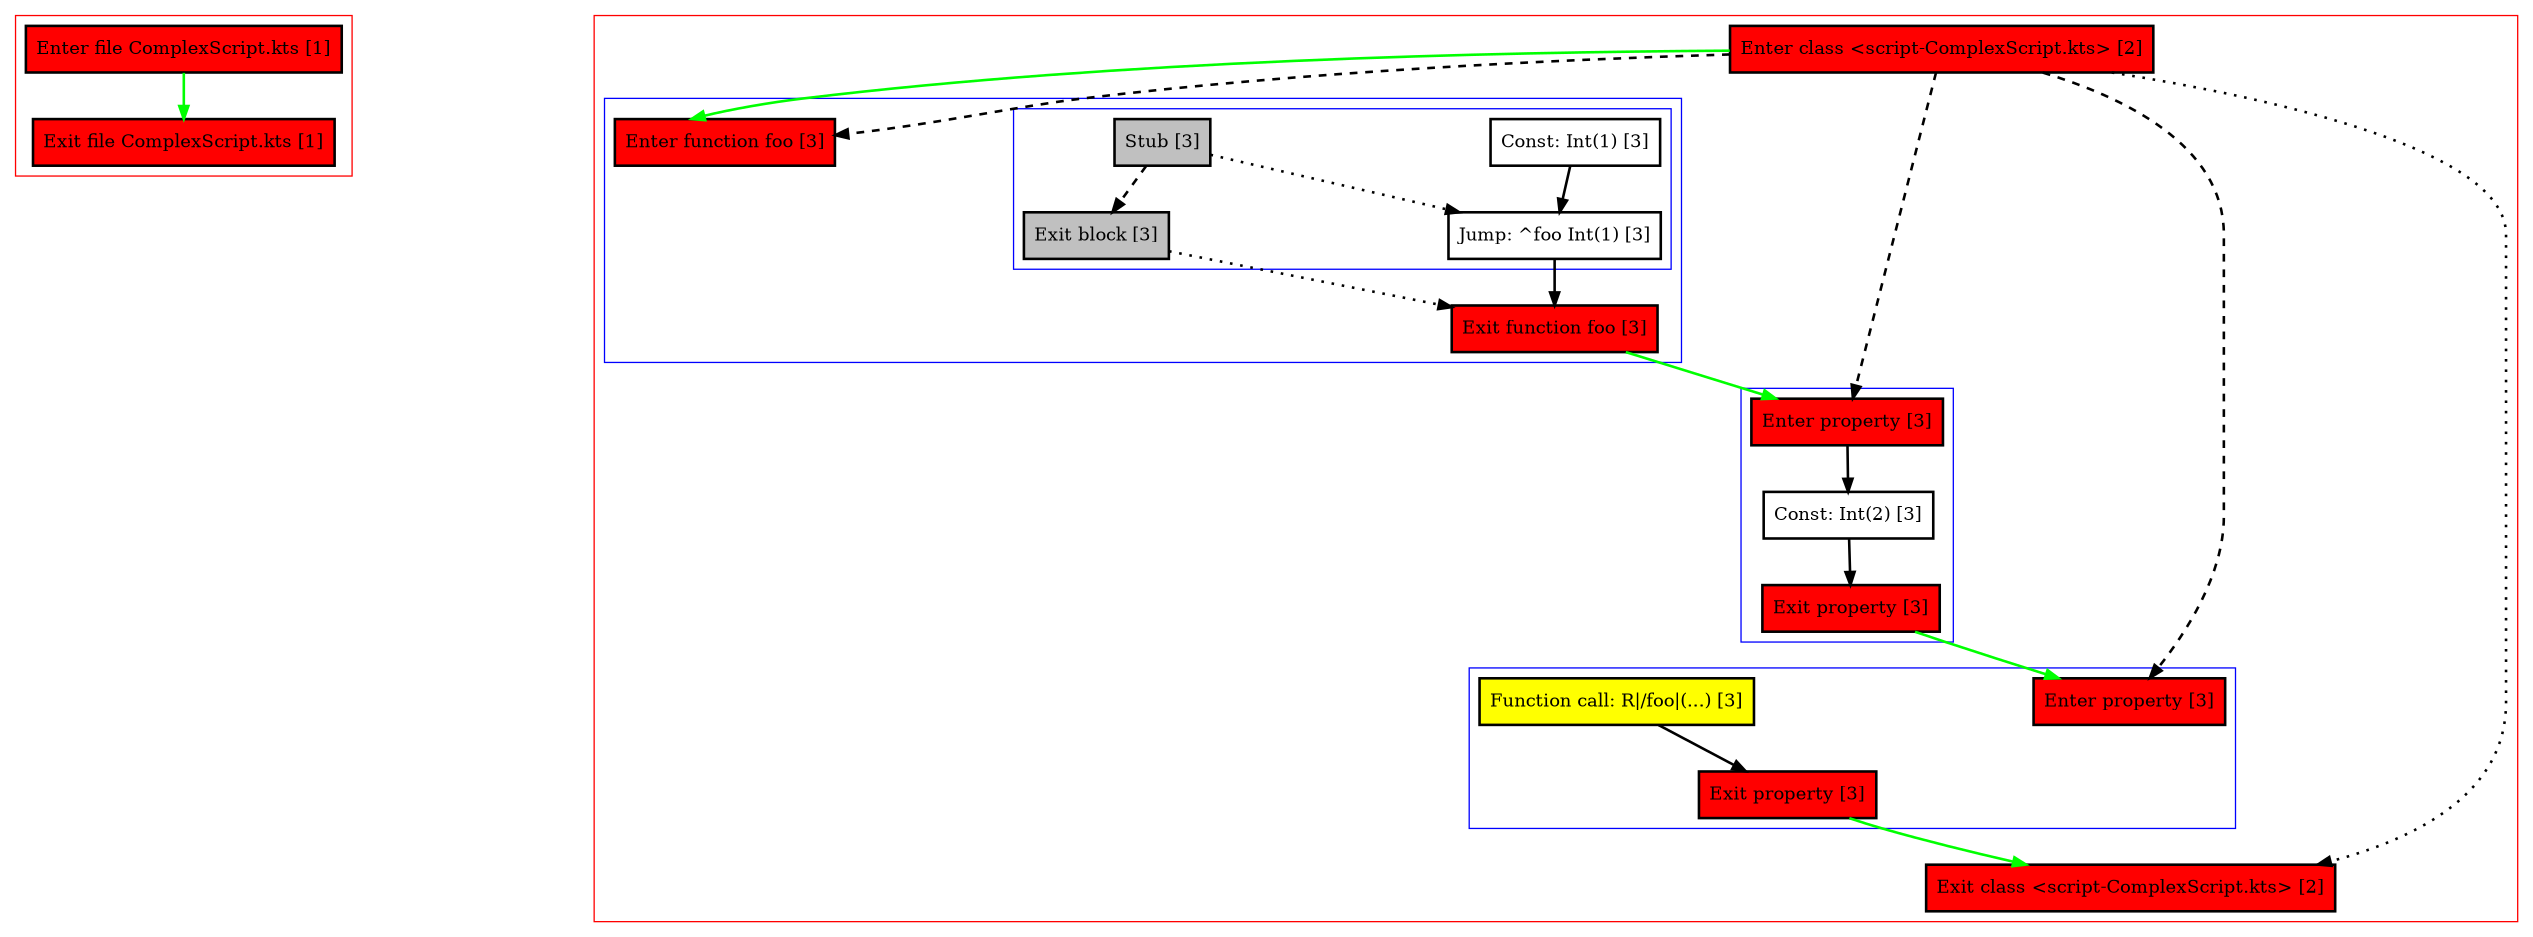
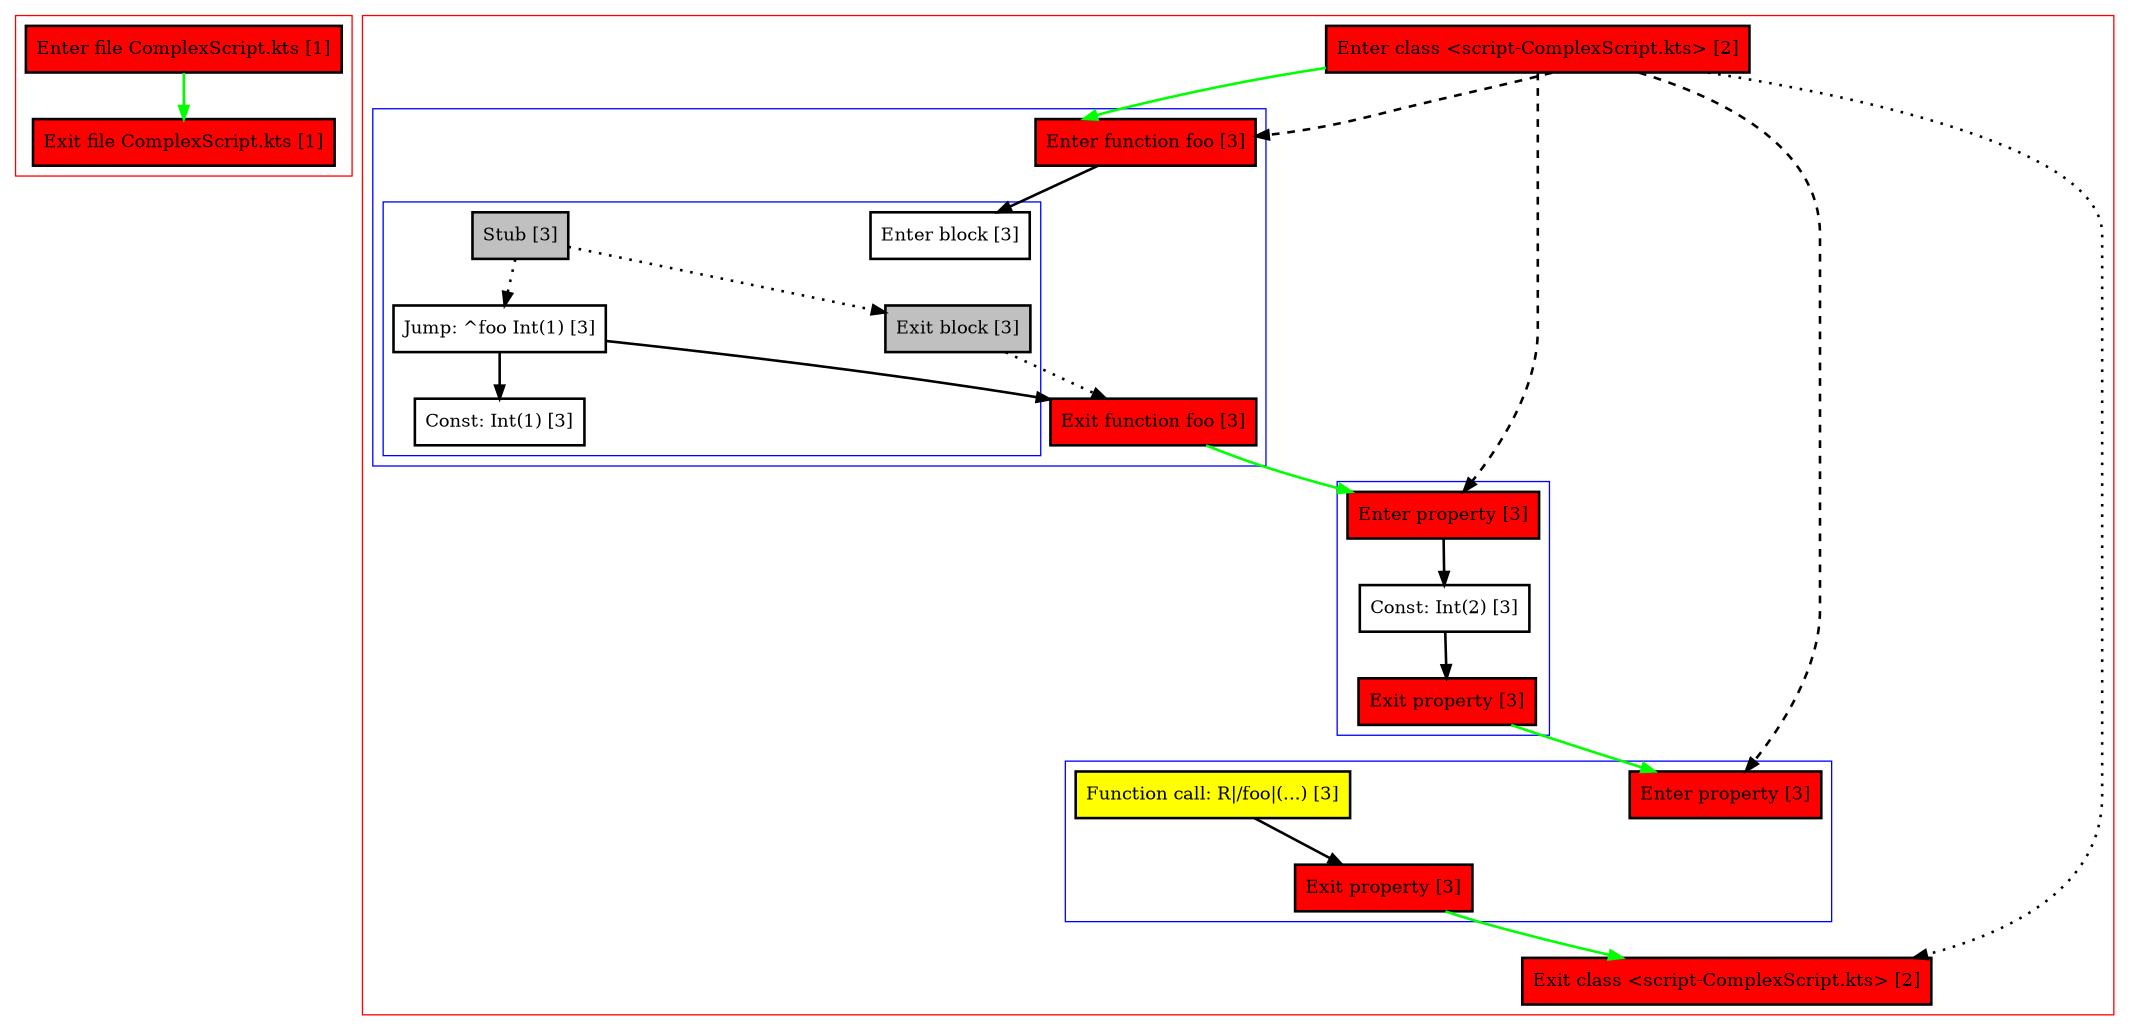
(1566, 183) -> (500, 369)
(1133, 184) -> (720, 278)
none -> (950, 236)
